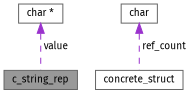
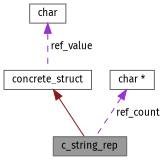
(55, 47) -> (137, 113)
(163, 47) -> (70, 47)
none -> (72, 117)
